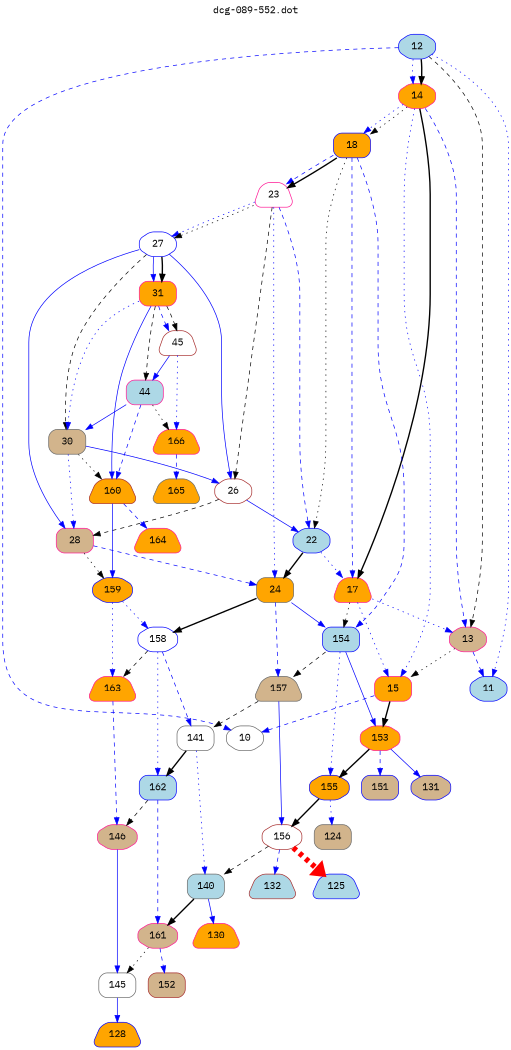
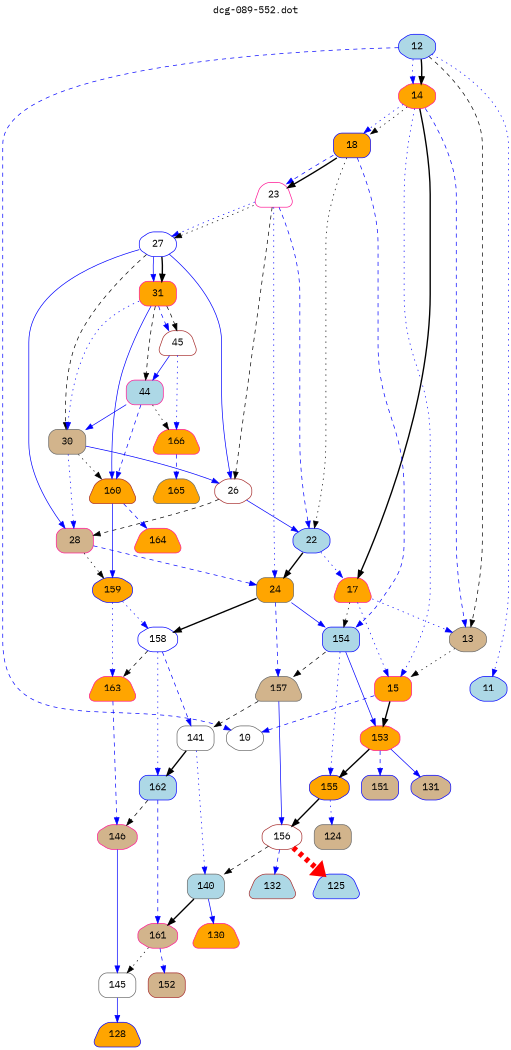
(352, 364) -> none
(468, 639) -> (468, 639)
(477, 661) -> none
